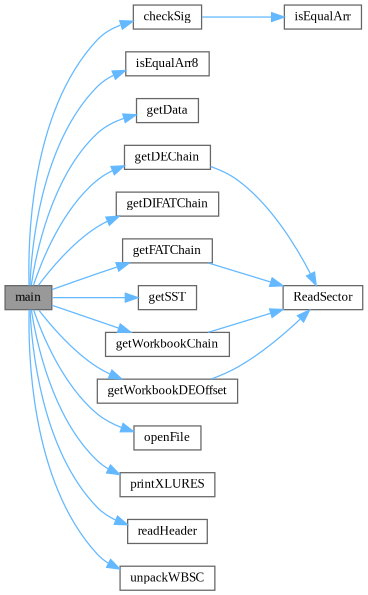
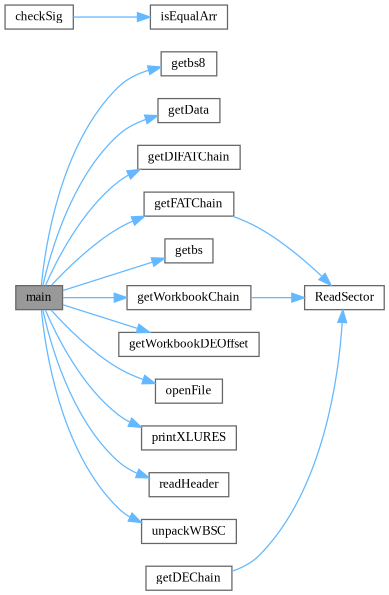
(167, 64) -> (189, 64)
(45, 143) -> none
(63, 221) -> none
(167, 298) -> (189, 251)
(258, 354) -> none
